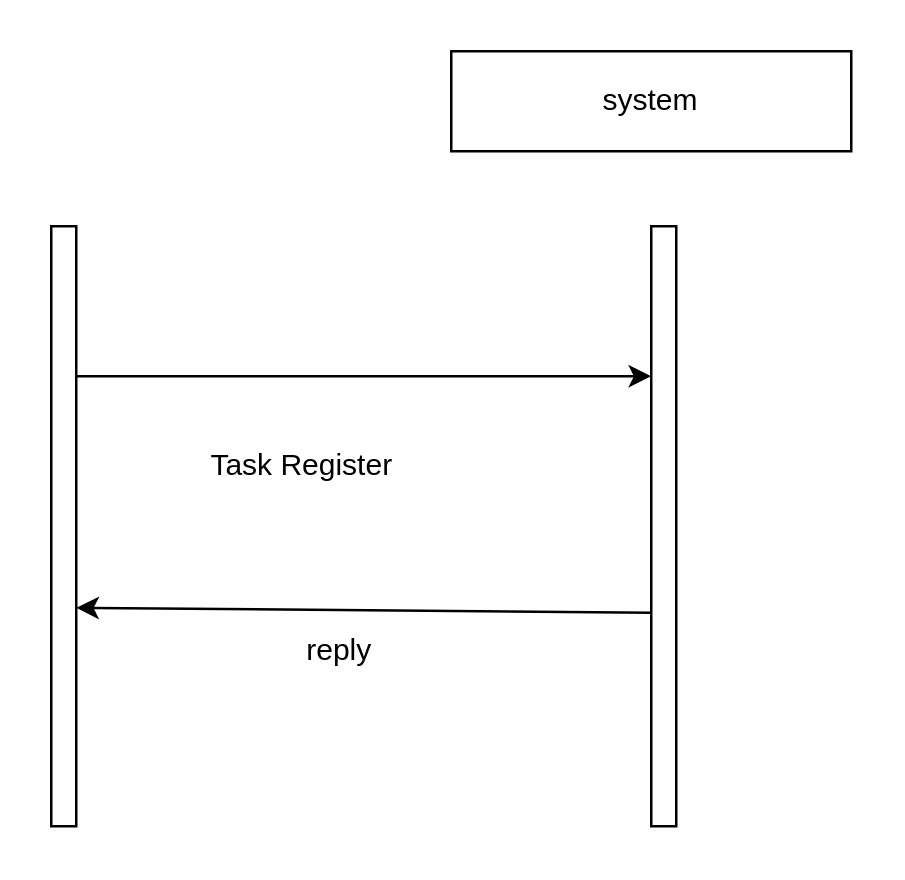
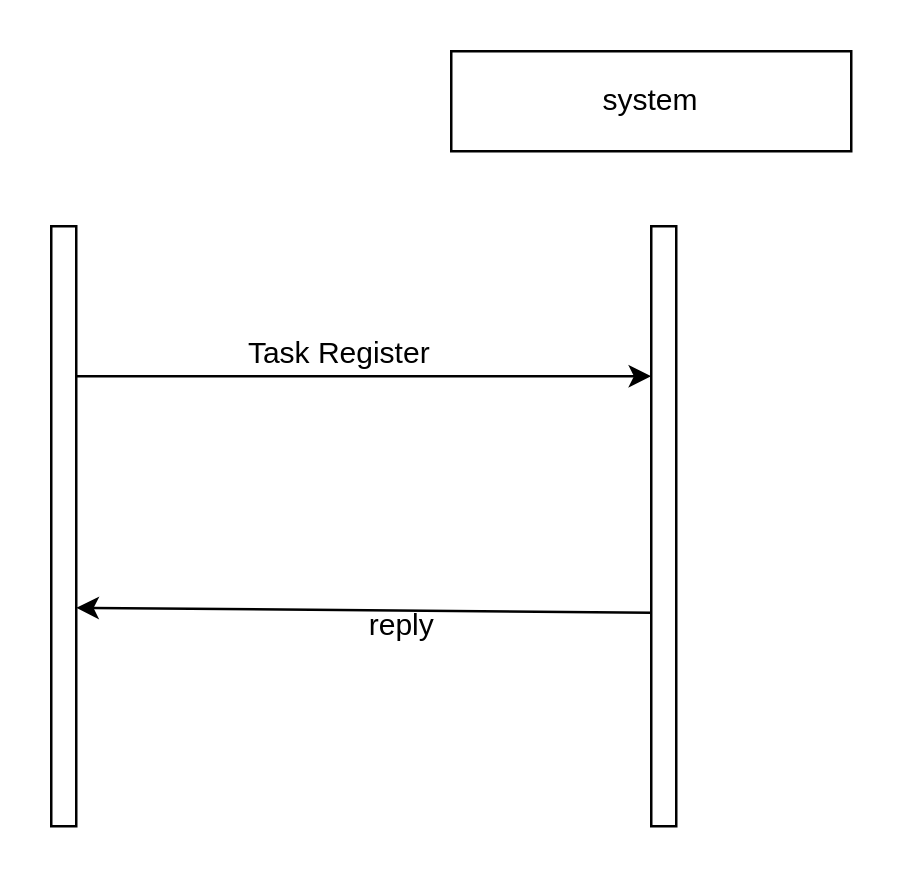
(301, 466) -> (339, 354)
(339, 651) -> (401, 626)
